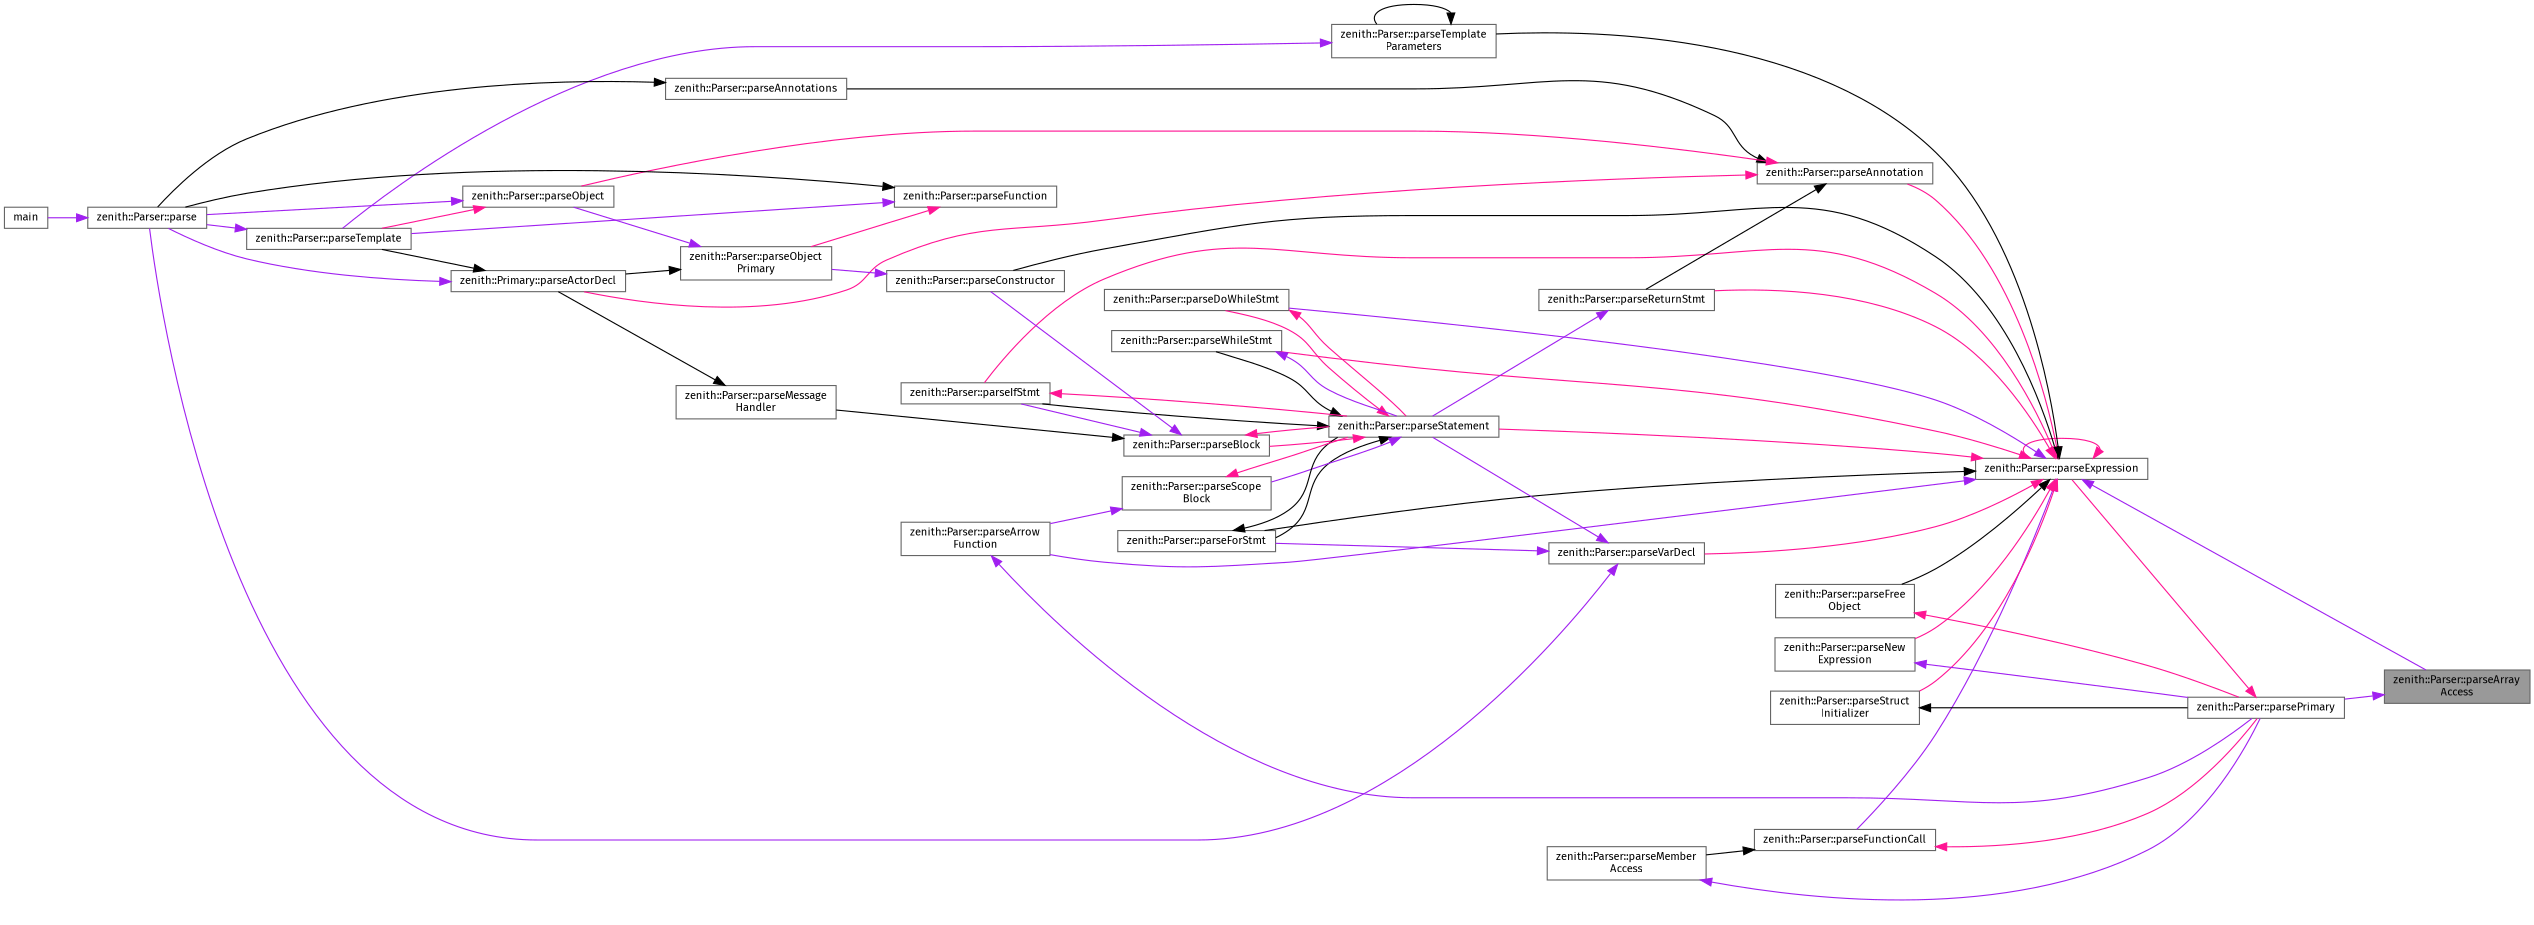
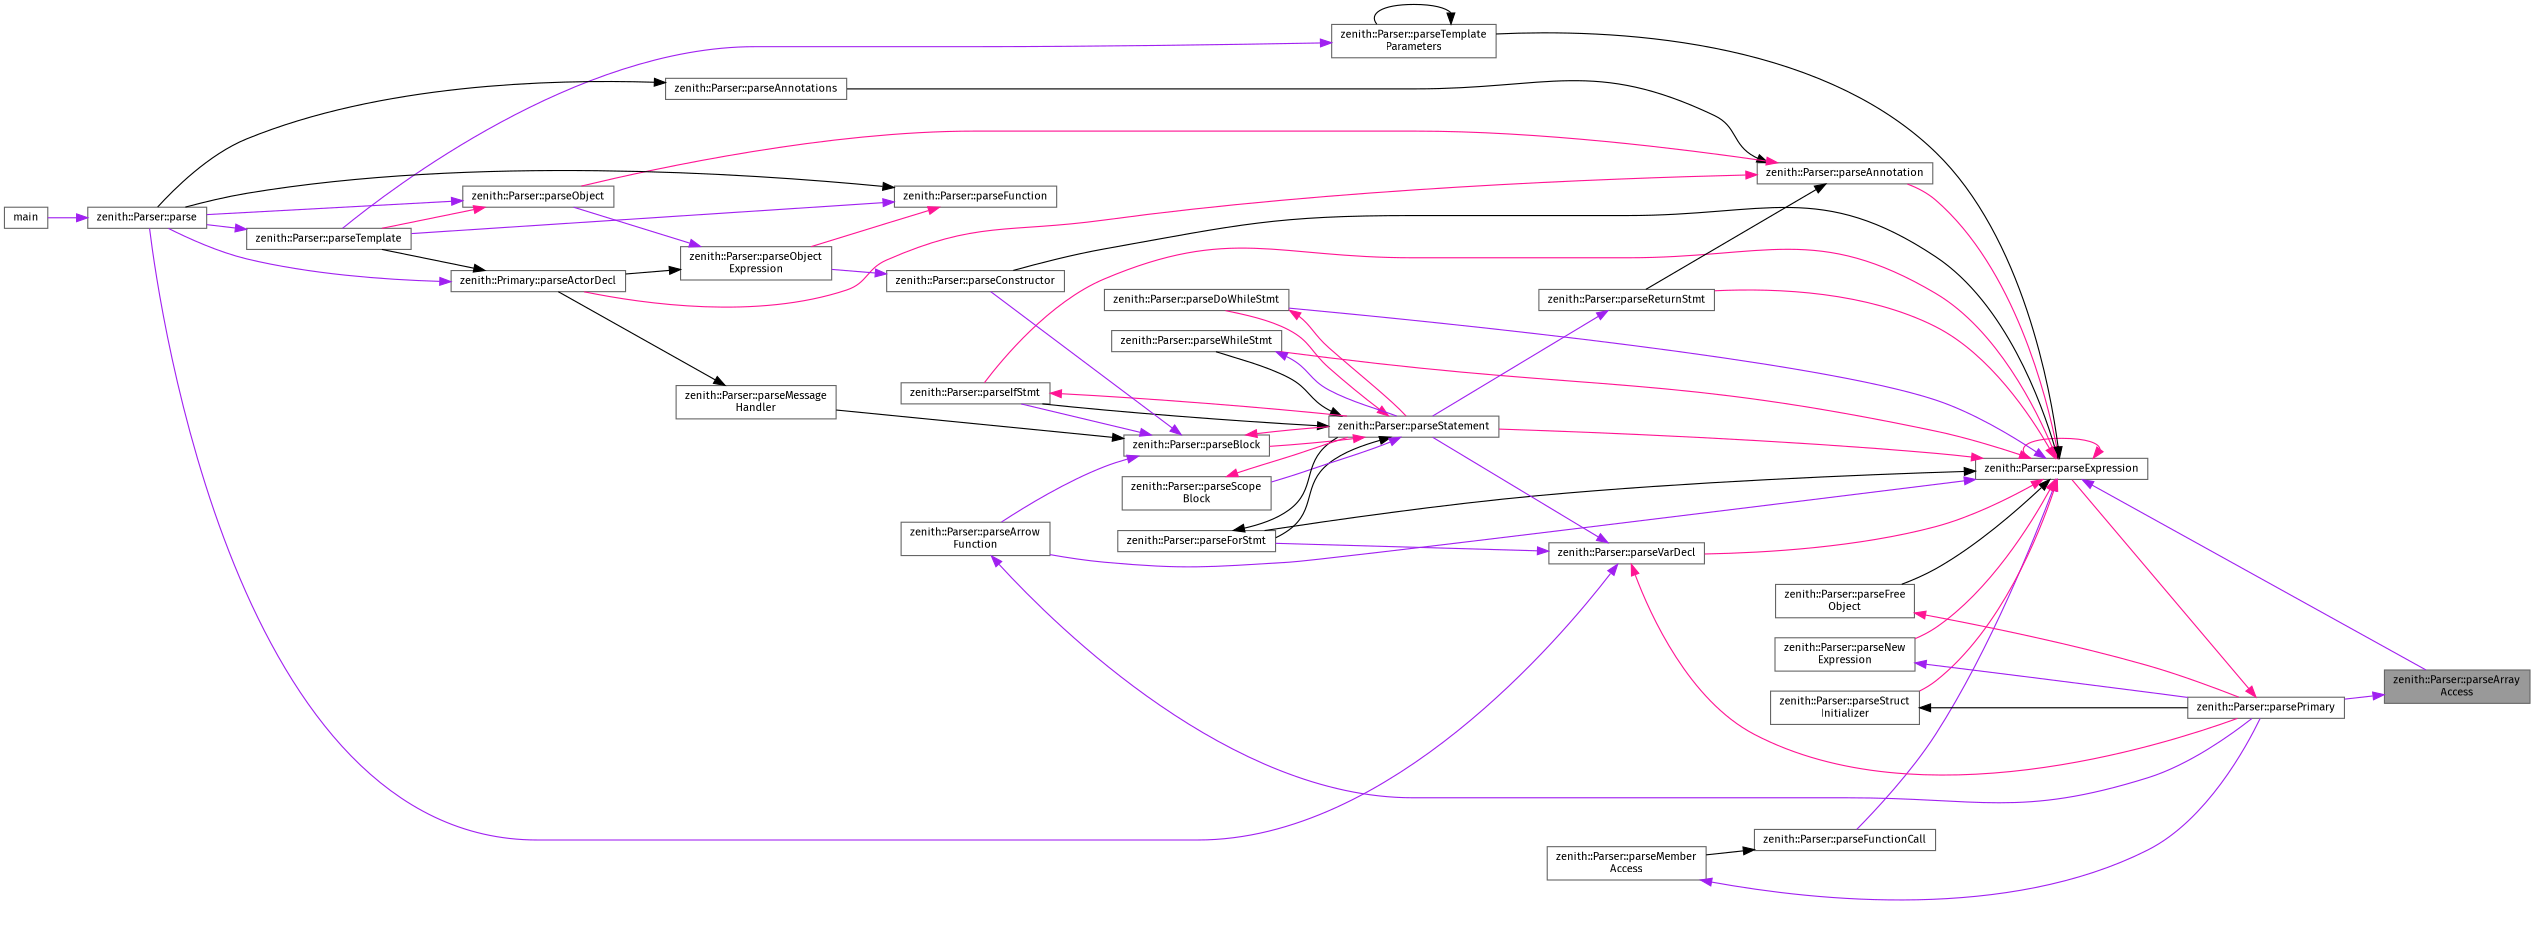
(756, 263) -> (756, 263)
(1081, 517) -> (1062, 486)
(2120, 824) -> (1895, 773)
